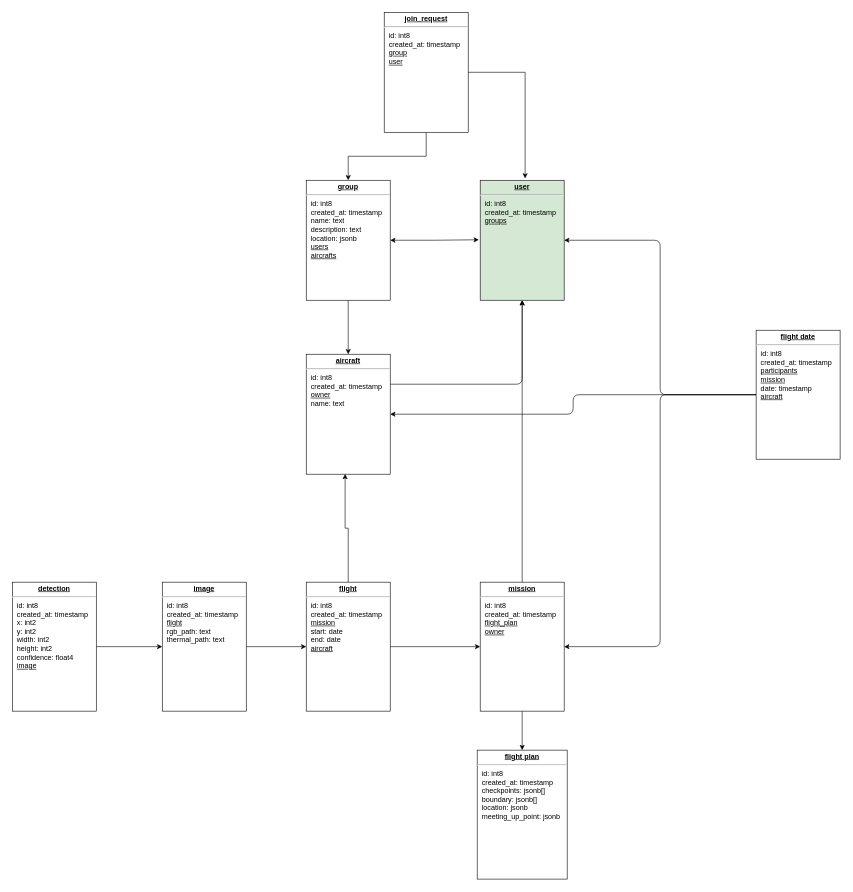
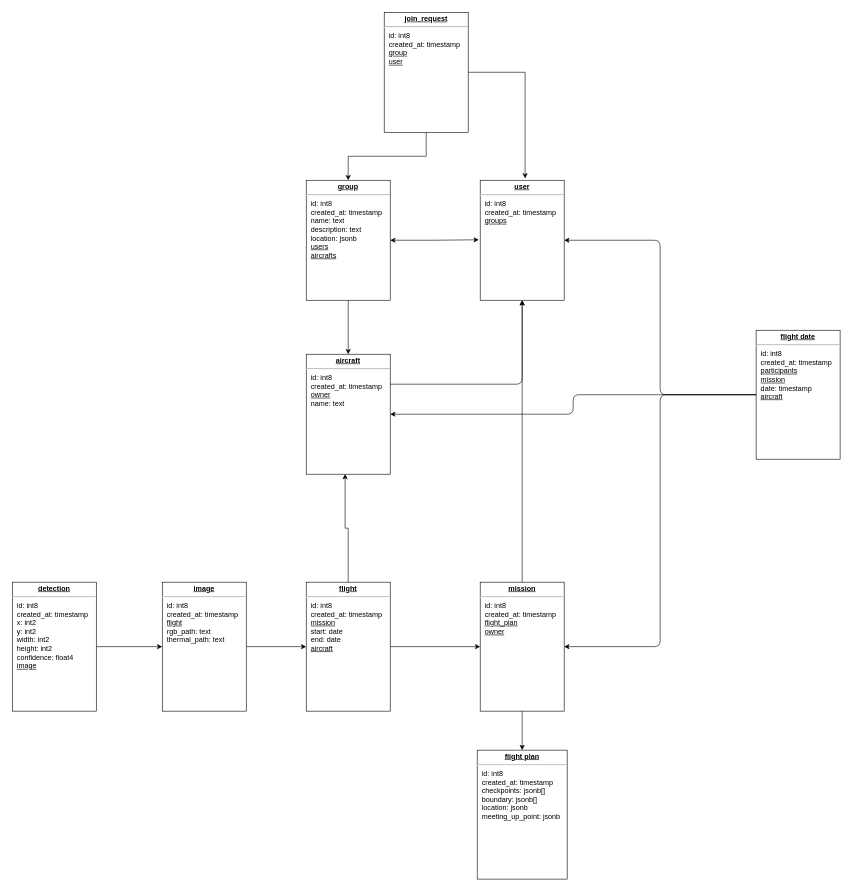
(522, 240) -> (522, 240)
